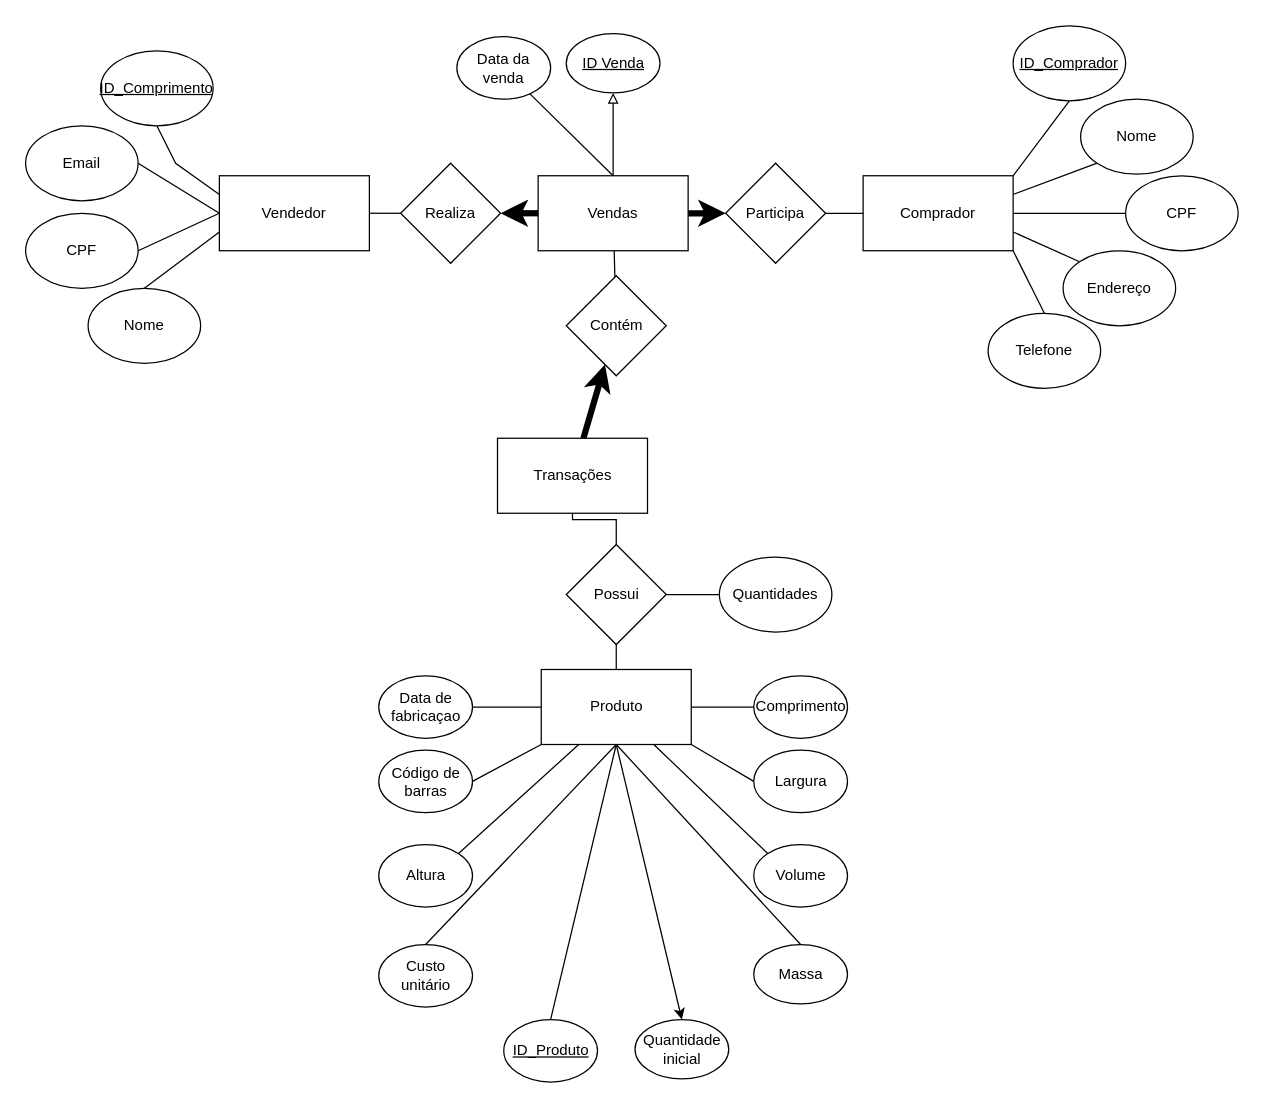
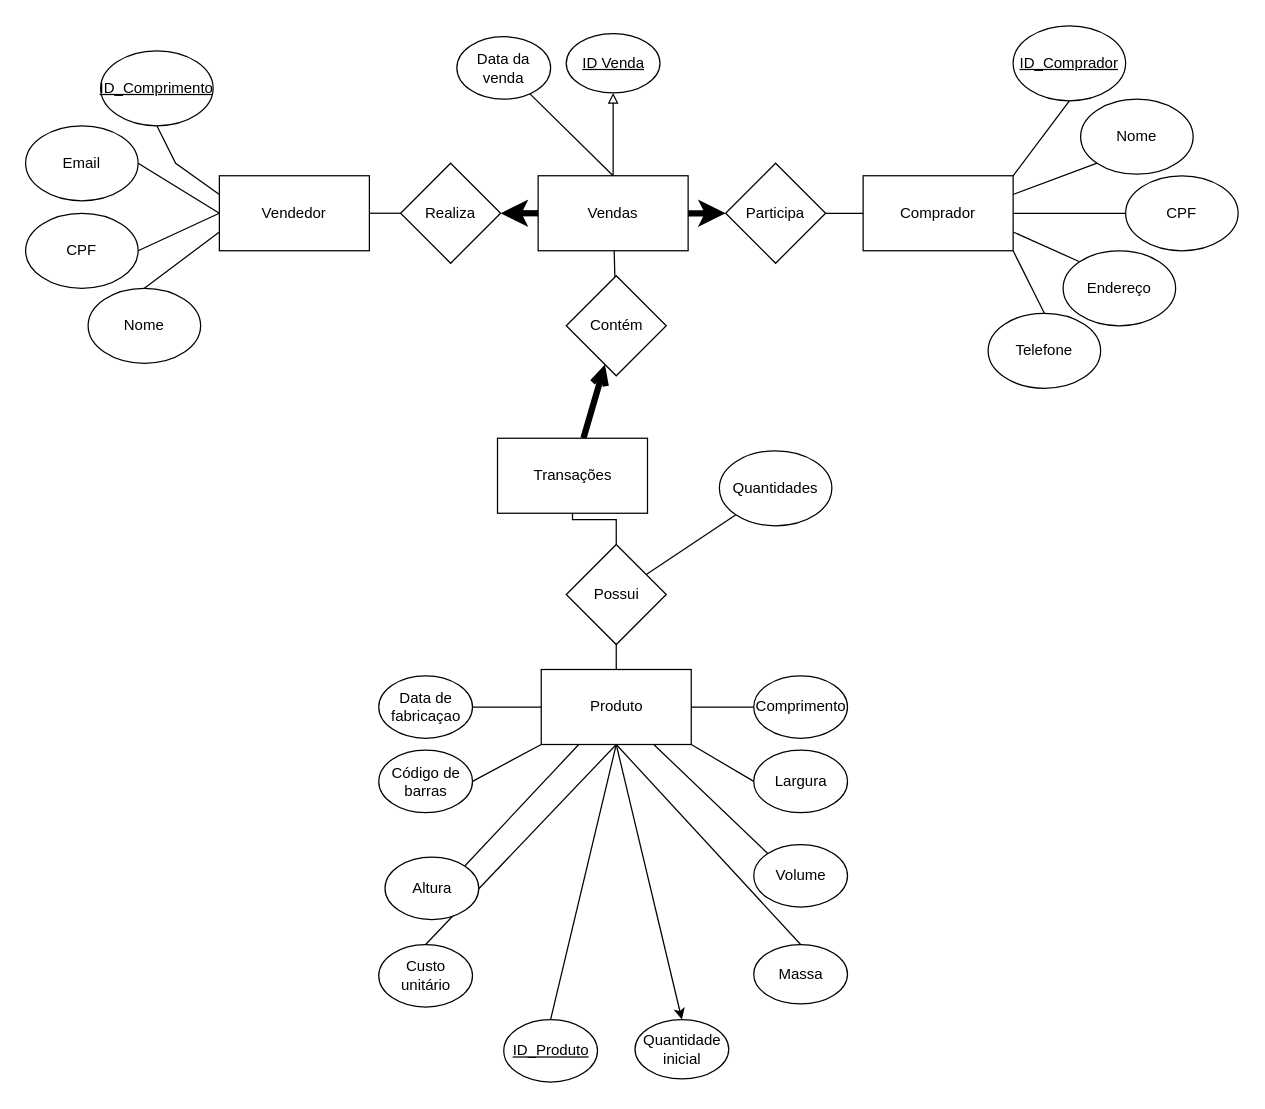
(600, 383) -> (600, 383)
(776, 594) -> (776, 488)
(426, 876) -> (432, 888)
